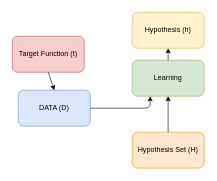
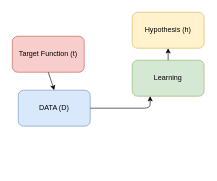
(168, 131) -> none
(168, 150) -> none
